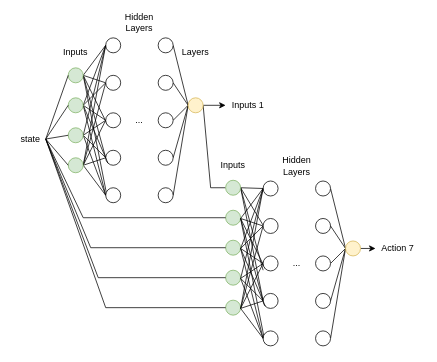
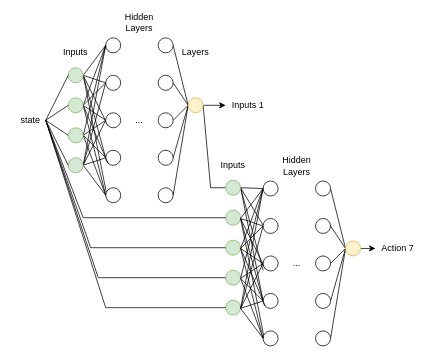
(30, 139) -> (30, 120)
